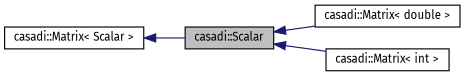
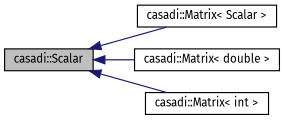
(170, 38) -> (134, 36)
